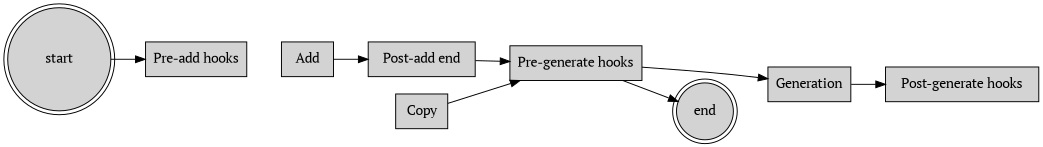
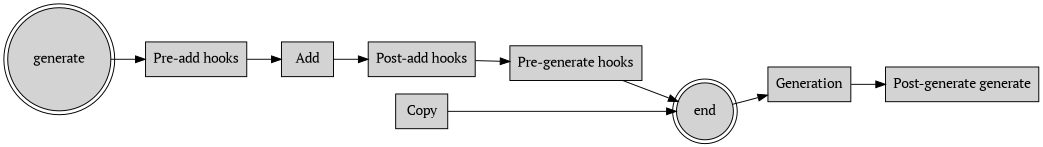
(59, 59) -> (59, 59)
none -> (259, 59)
(422, 59) -> (422, 59)
(700, 72) -> (745, 101)
(962, 84) -> (962, 84)
(479, 93) -> (557, 111)
